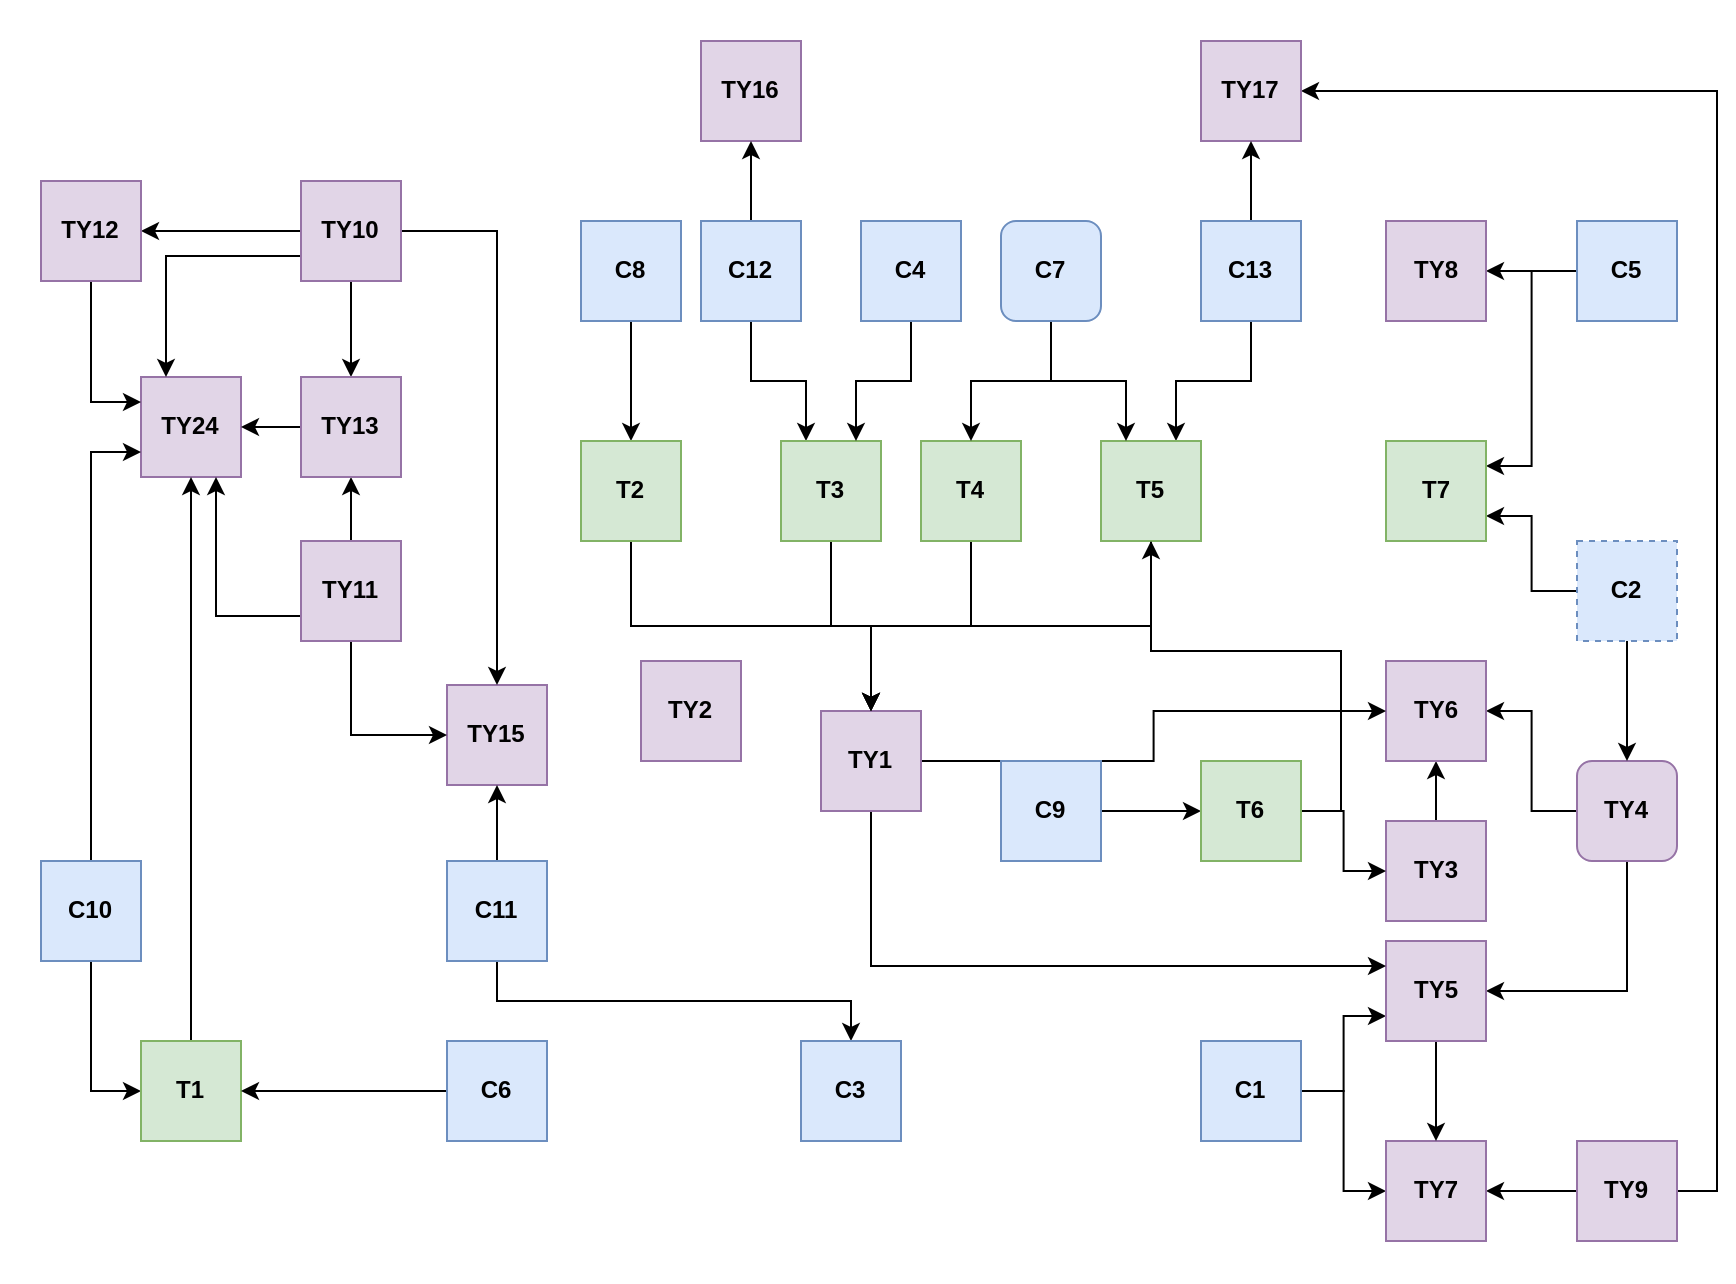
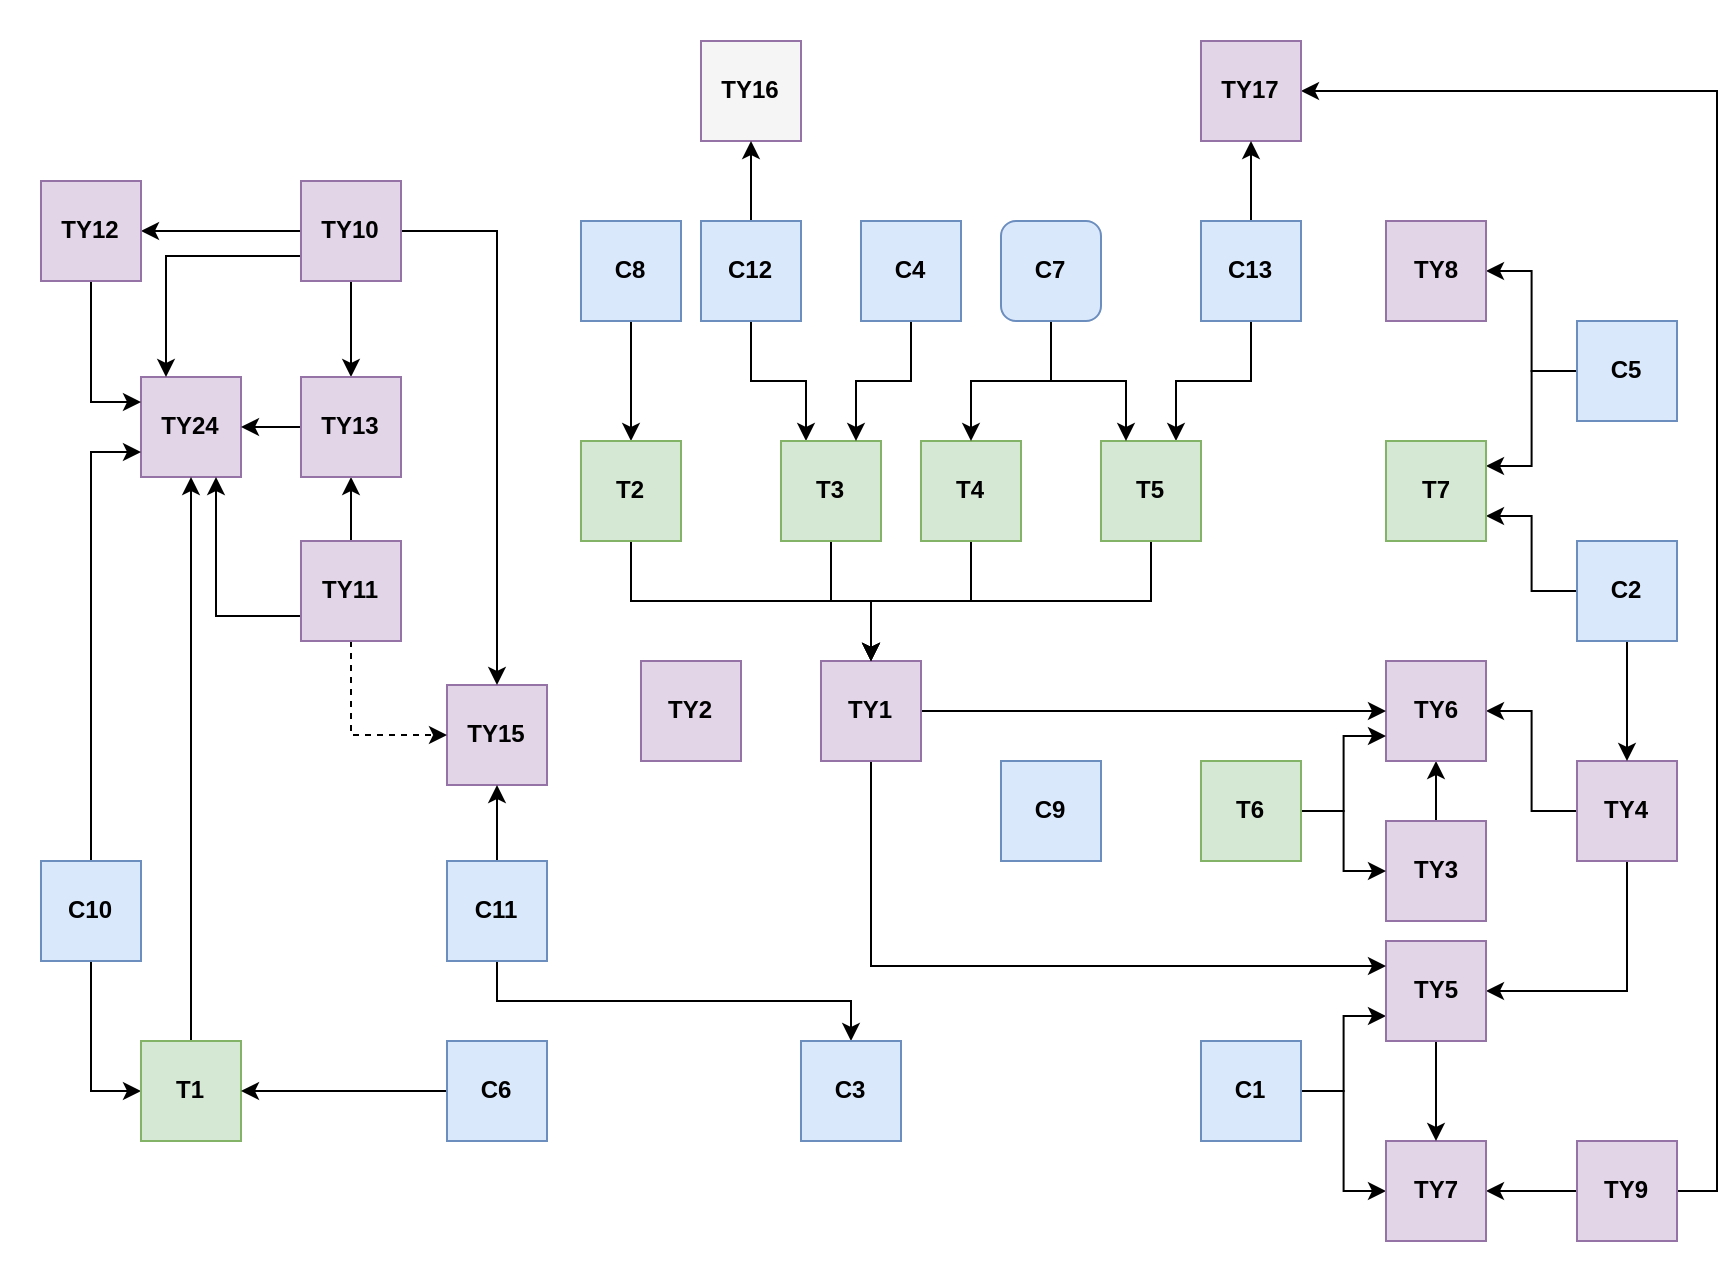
(751, 91) -> (751, 91)
(1627, 271) -> (1627, 371)
(1627, 591) -> (1627, 591)
(1314, 651) -> (1344, 759)
(351, 731) -> (351, 731)
(871, 761) -> (871, 711)
(1144, 811) -> none
(1627, 811) -> (1627, 811)
